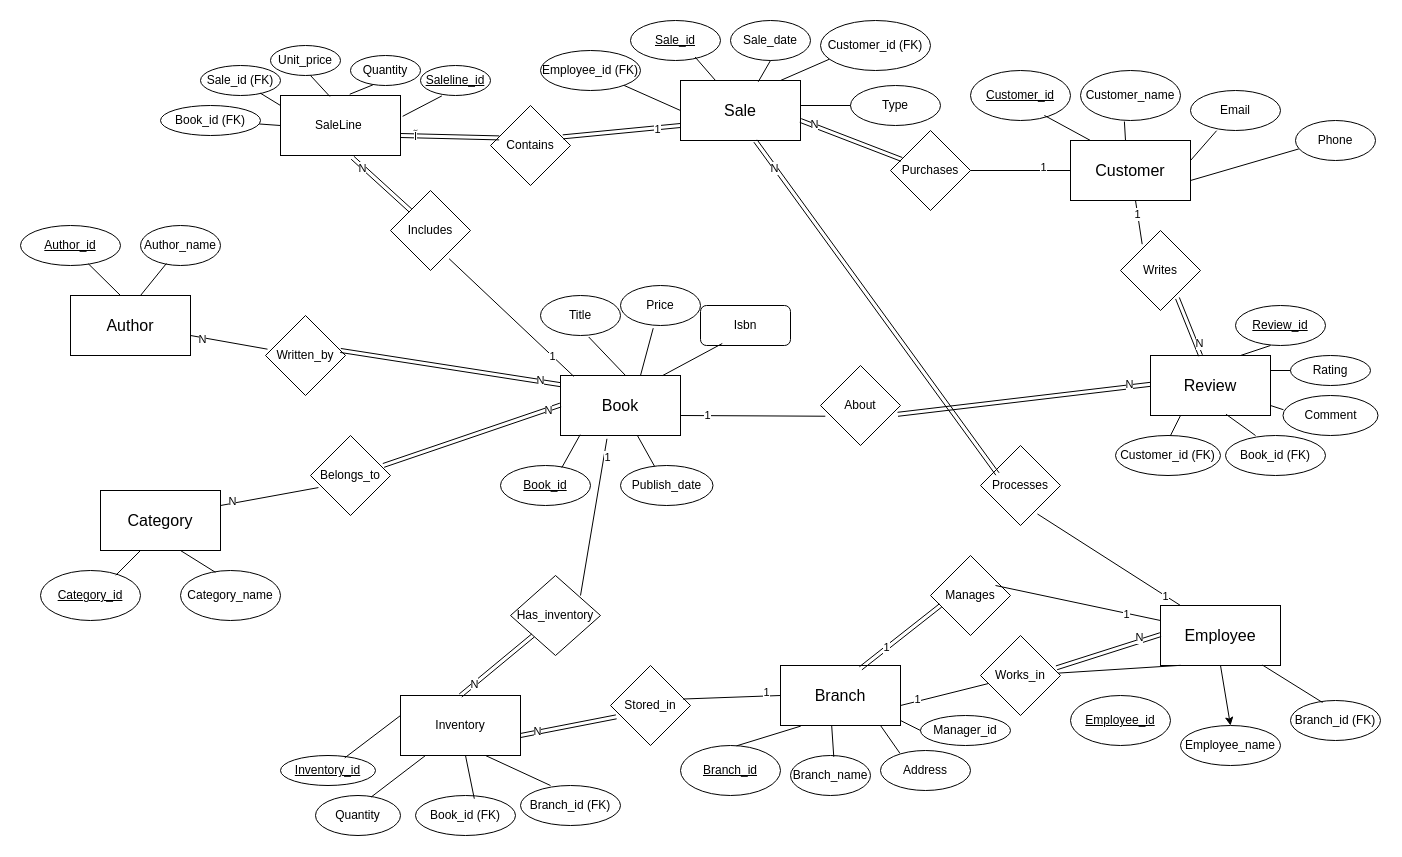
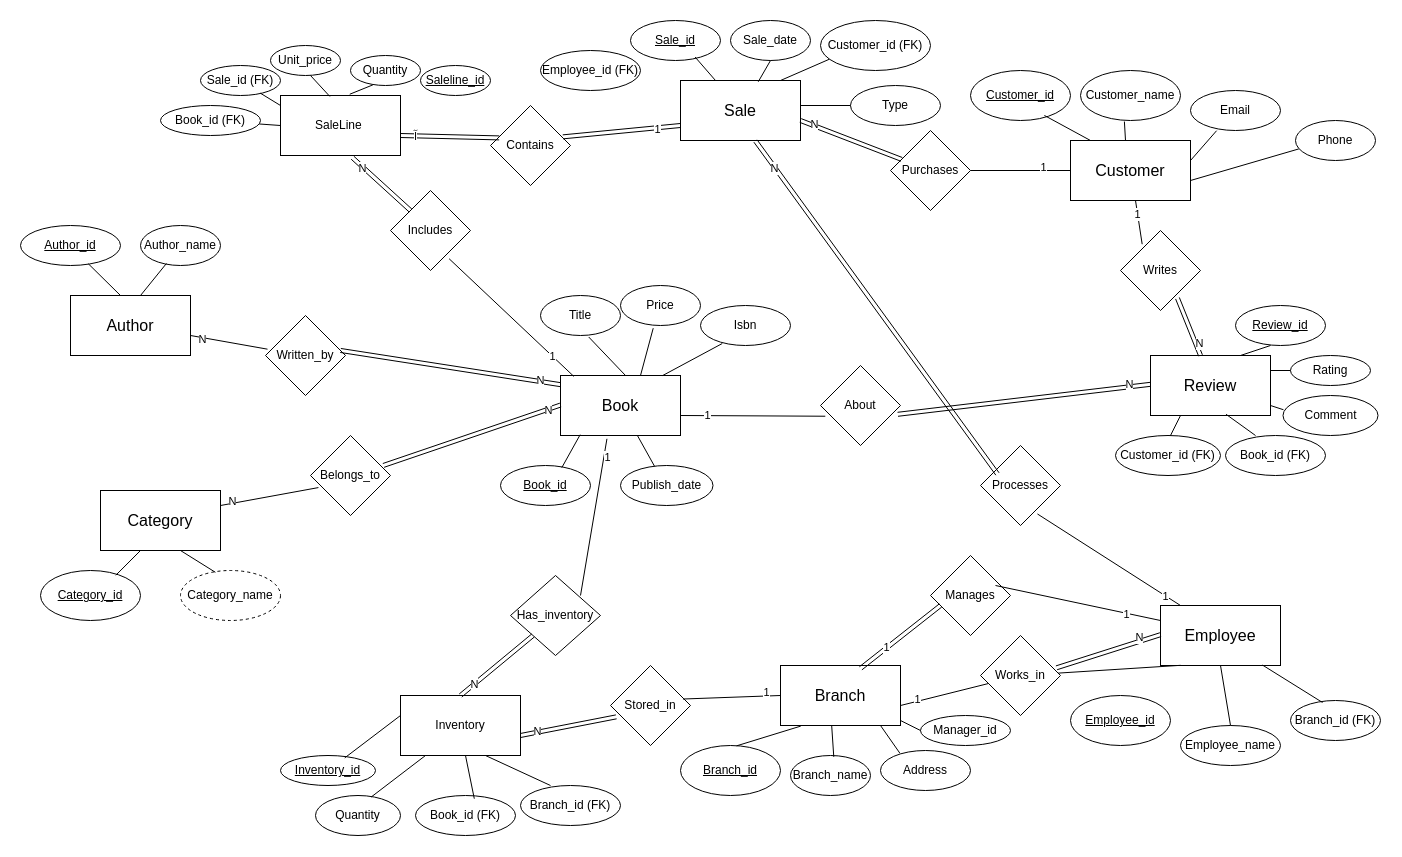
(653, 98) -> none
(422, 106) -> none
(746, 326) -> (746, 326)
(231, 596) -> (231, 596)
(1229, 717) -> (1230, 720)
